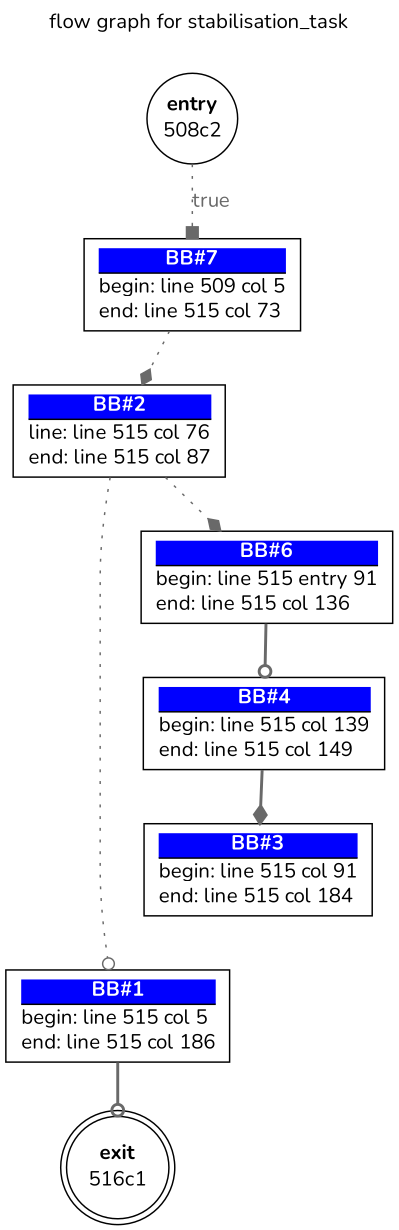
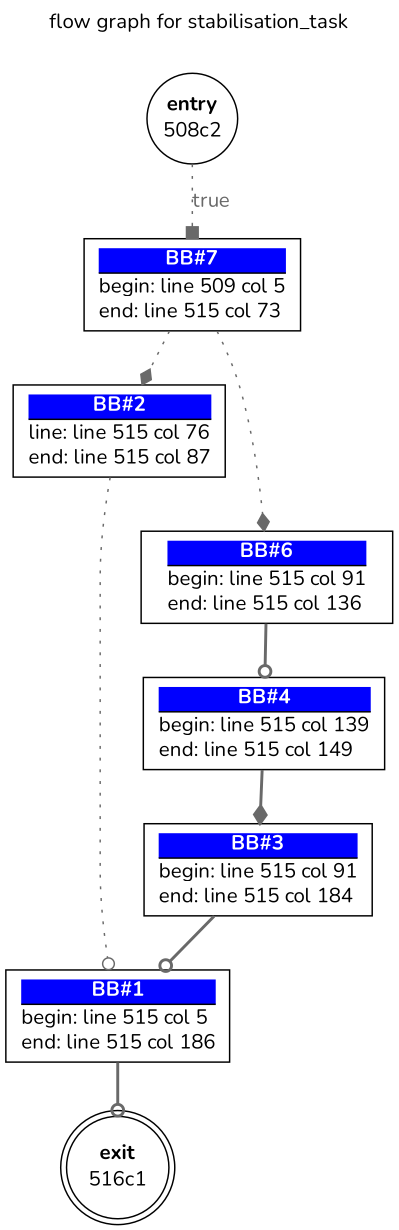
(187, 498) -> (248, 420)
(267, 579) -> (267, 579)
none -> (192, 939)
